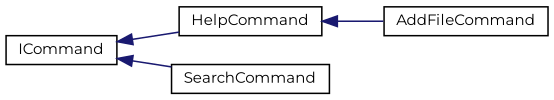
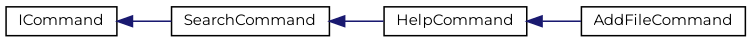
(156, 36) -> (364, 21)
